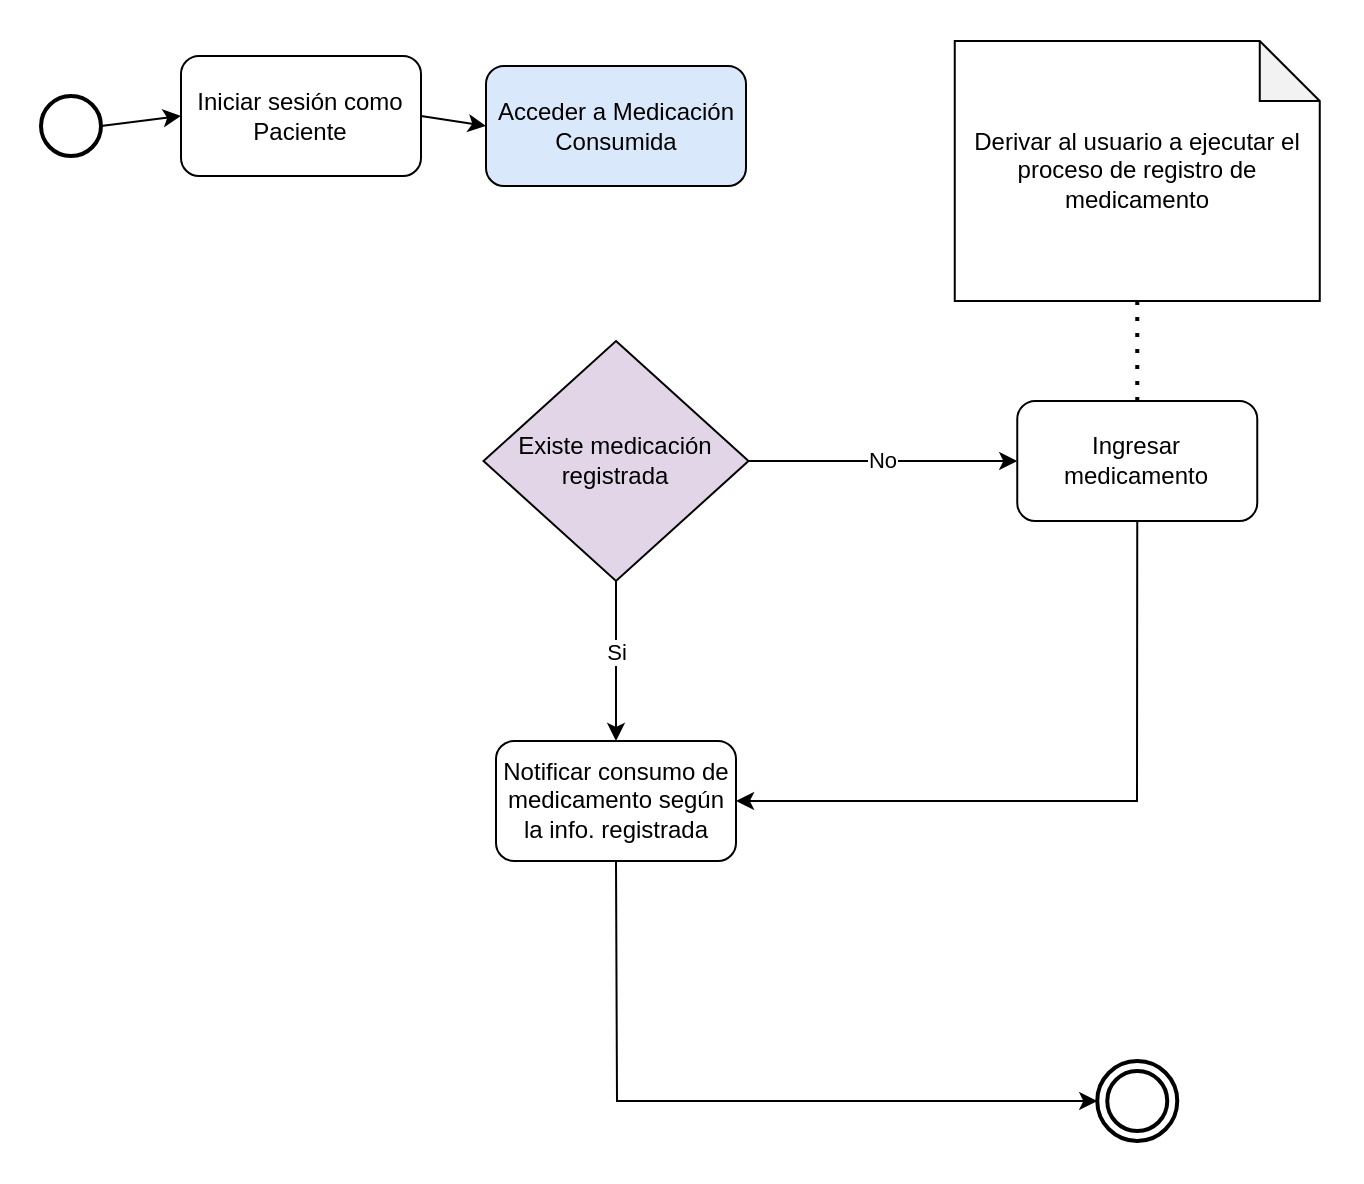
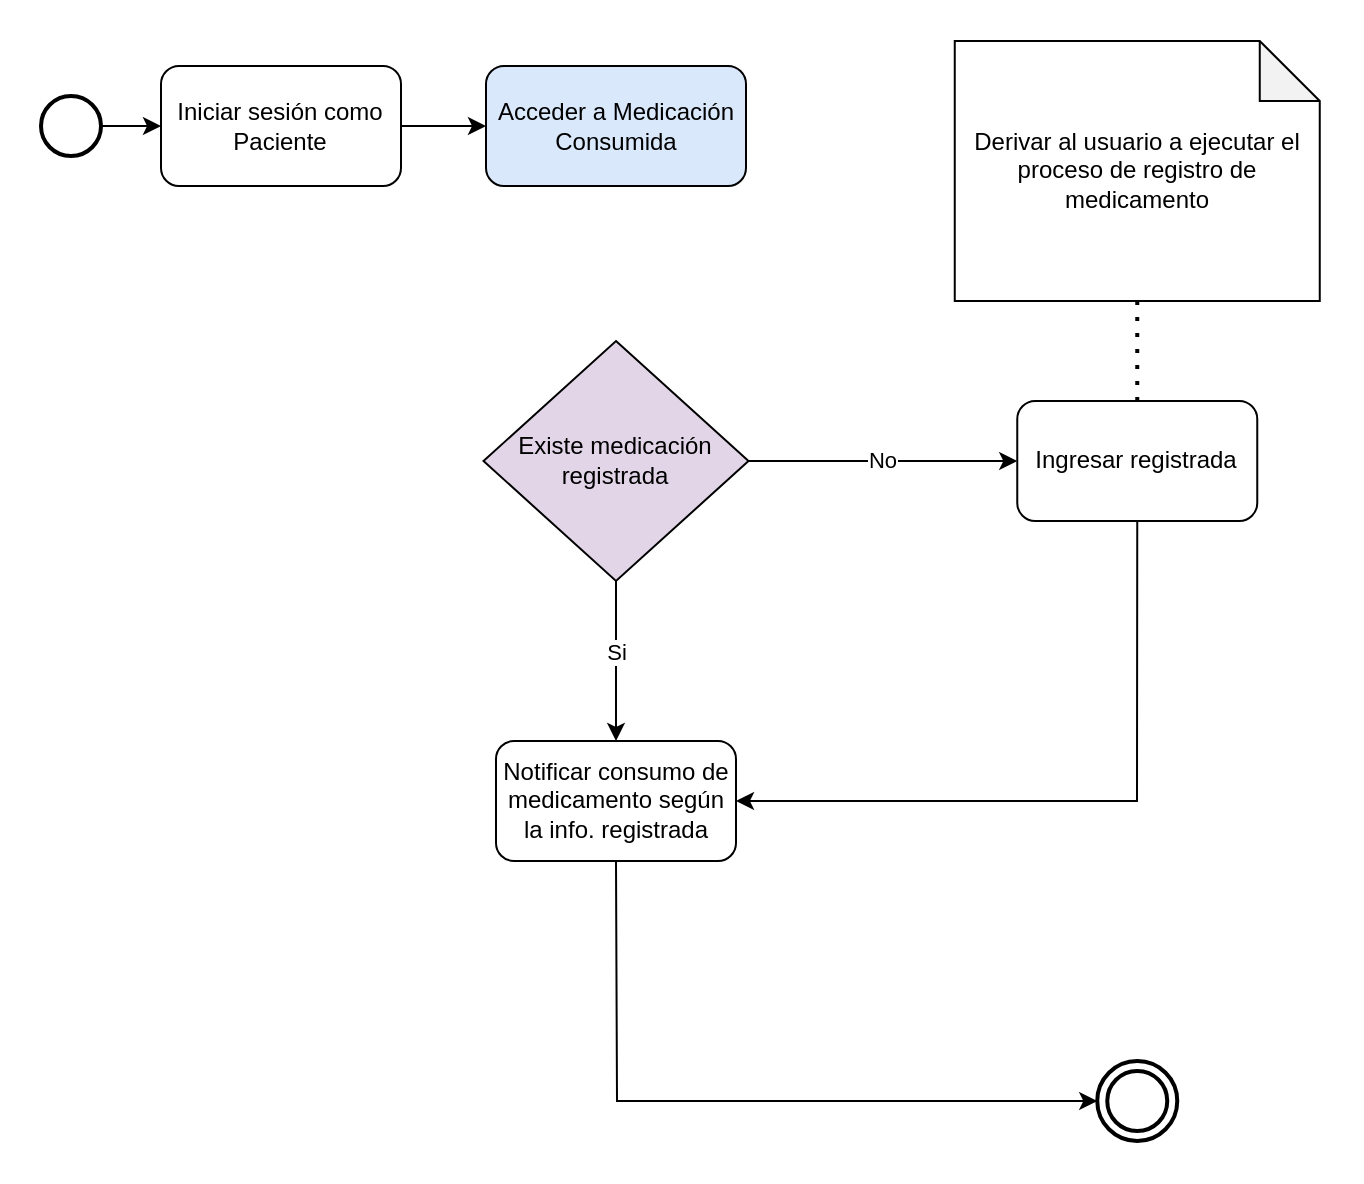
(301, 116) -> (281, 126)
(1137, 461) -> (1137, 461)
